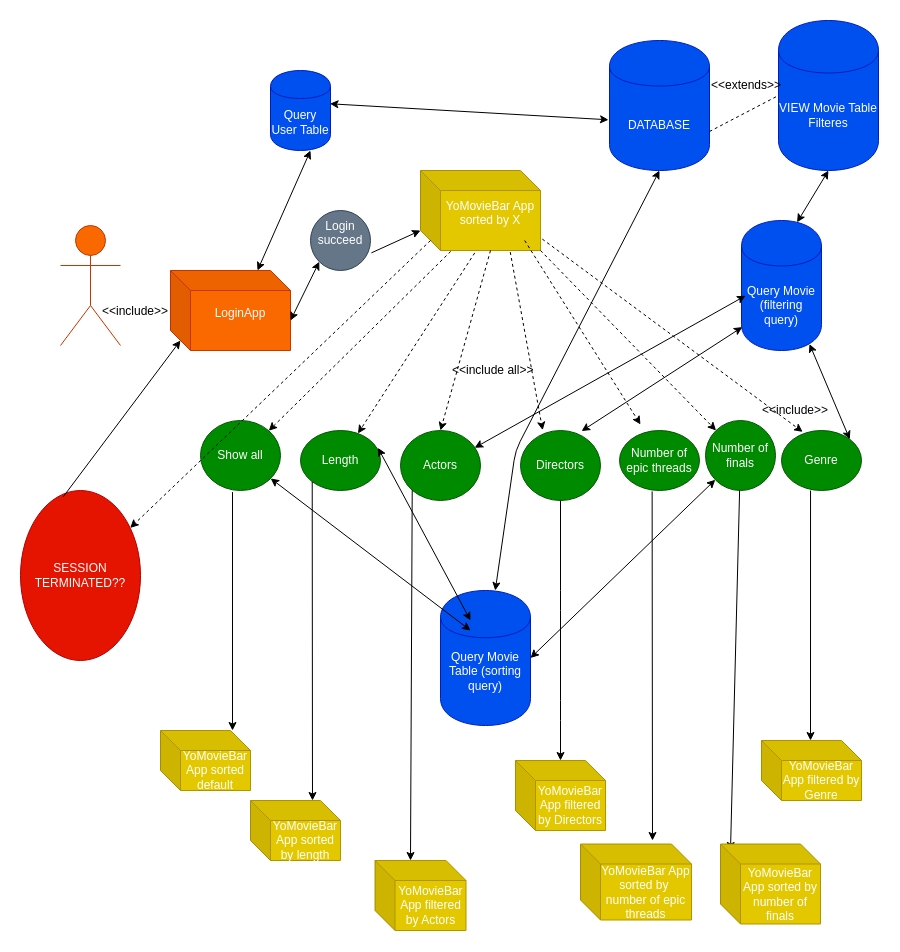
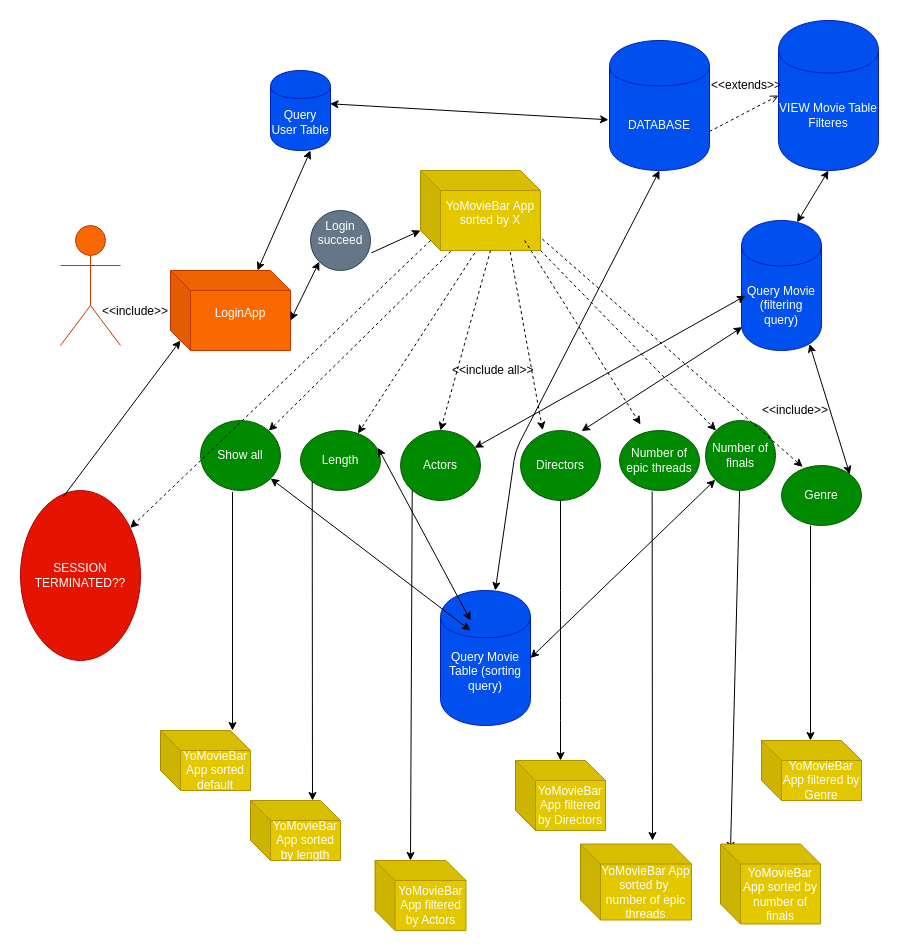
(775, 97) -> (774, 98)
(822, 461) -> (822, 496)
